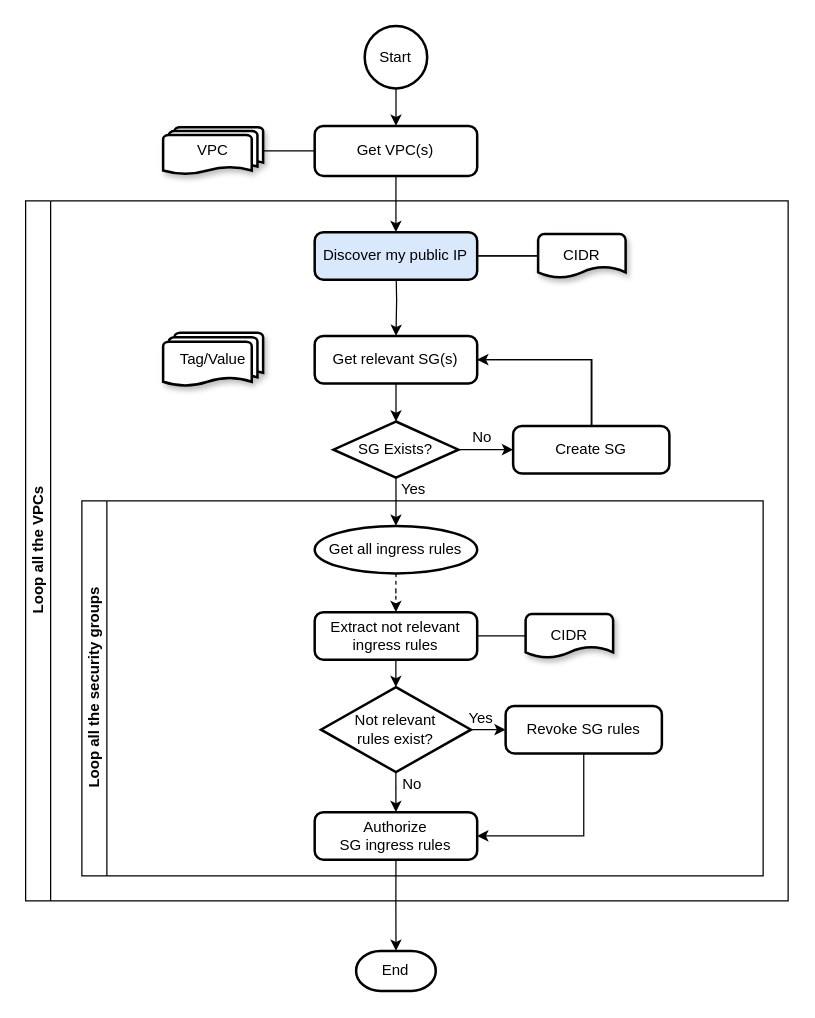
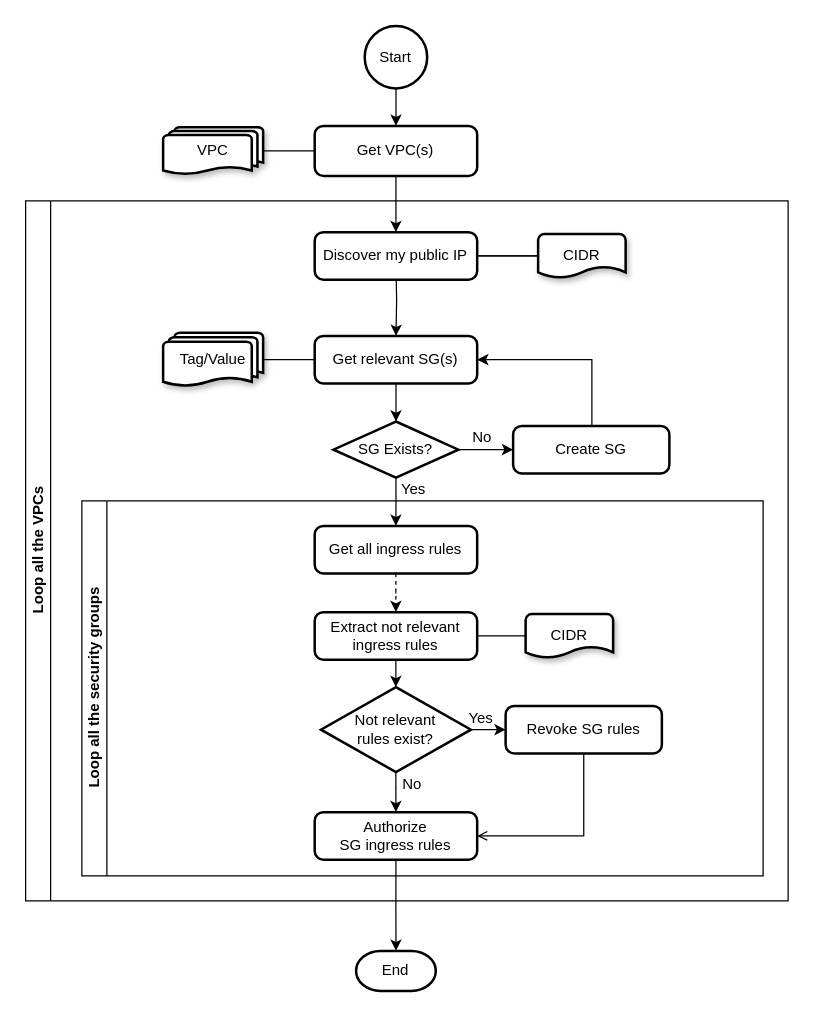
(396, 256) -> (396, 256)
(591, 426) -> (288, 359)
(396, 549) -> (396, 549)
(487, 836) -> (485, 836)
